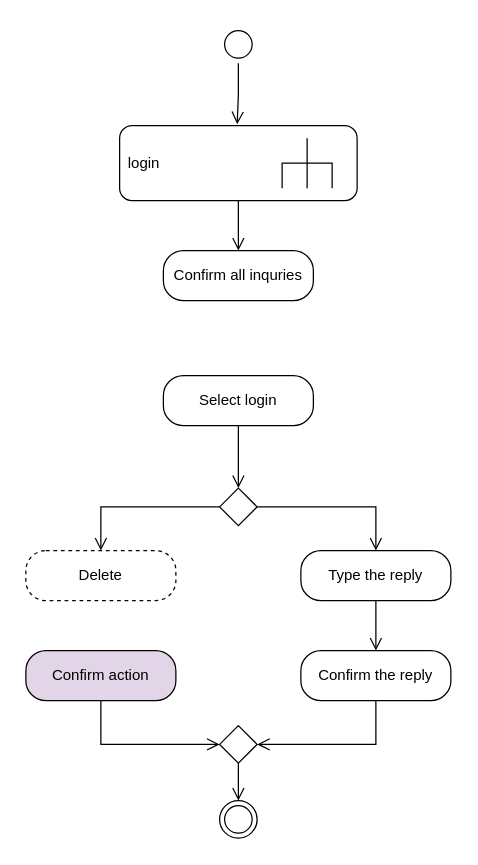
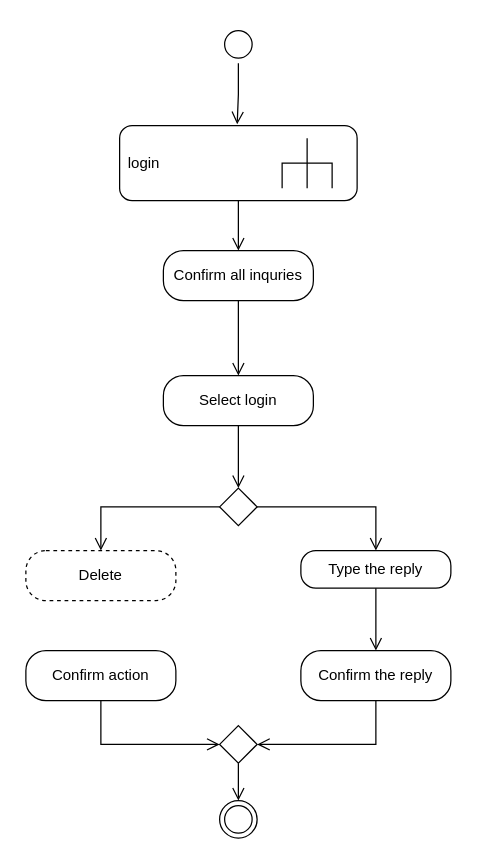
none -> (238, 337)
(376, 576) -> (376, 569)
(101, 676) -> (101, 676)
